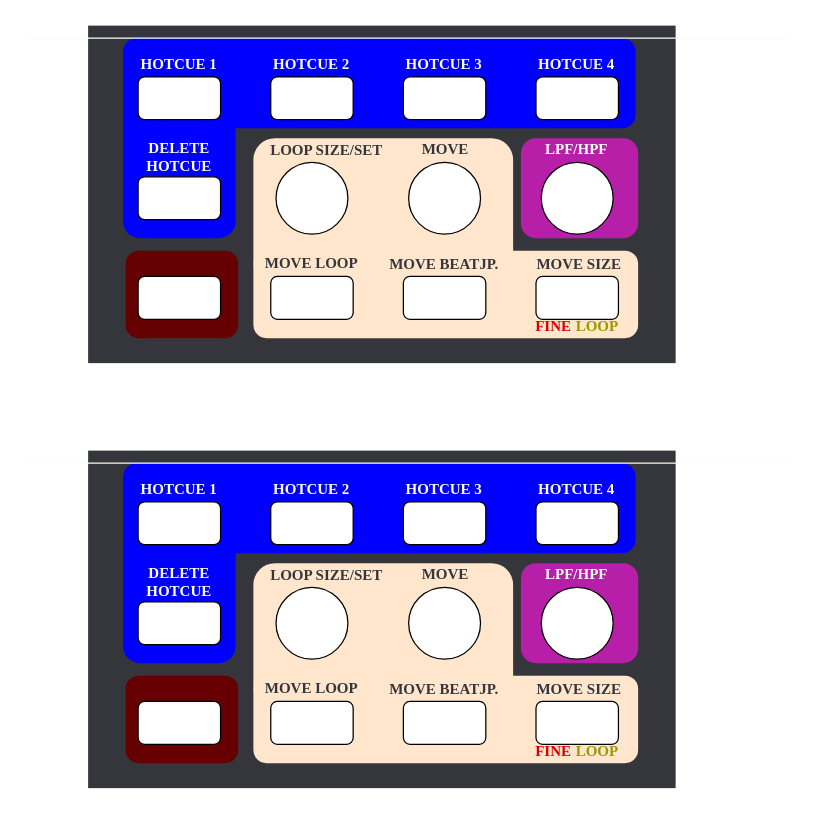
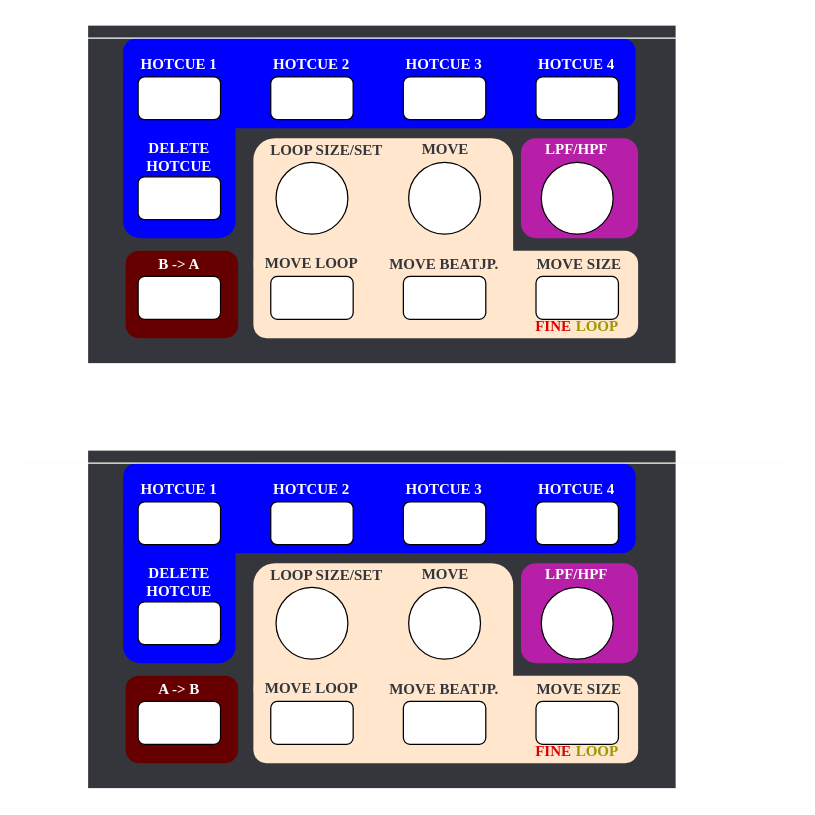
none -> (179, 264)
none -> (179, 689)
